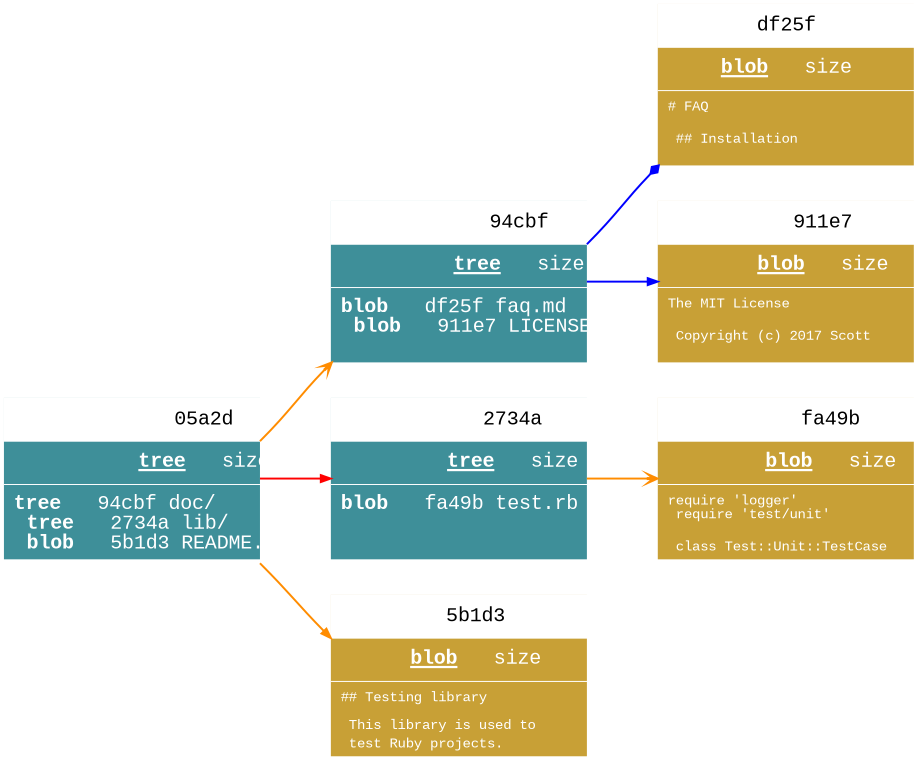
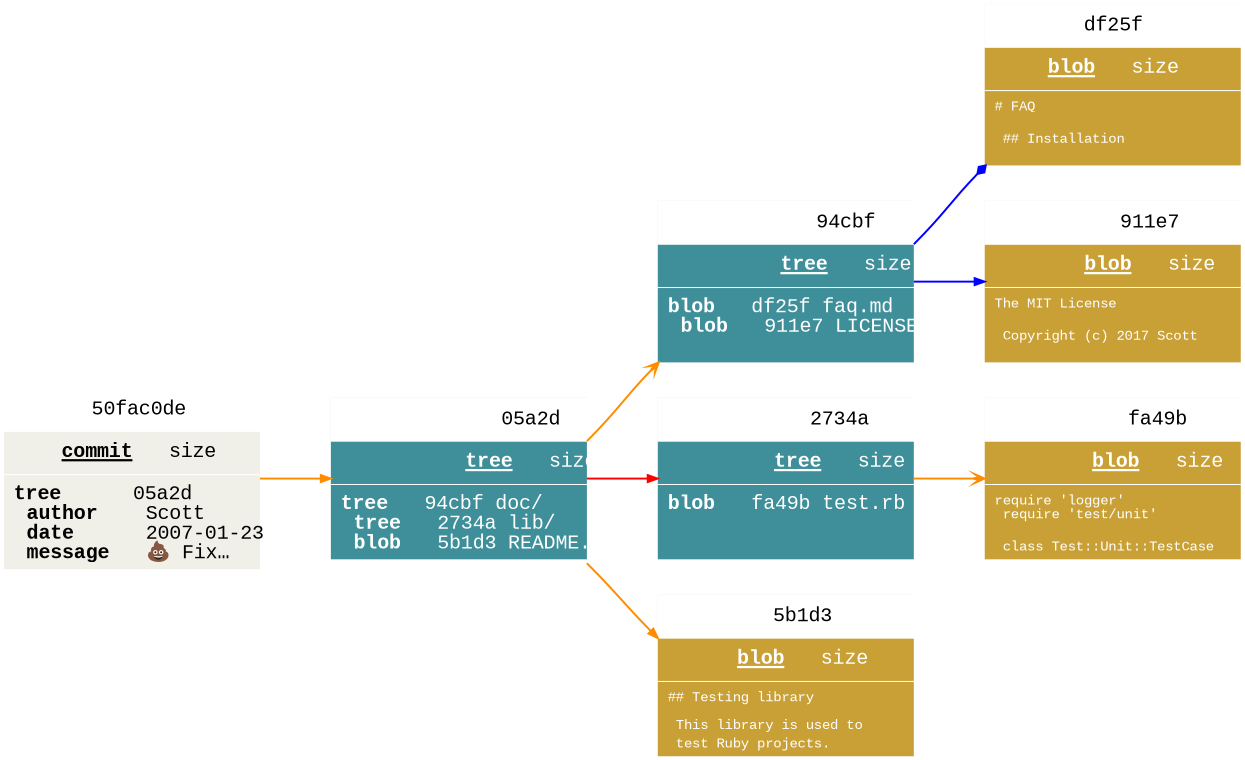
none -> (132, 479)
